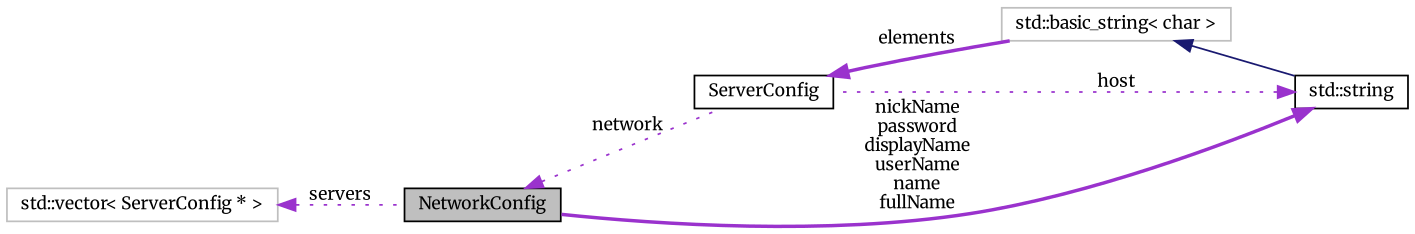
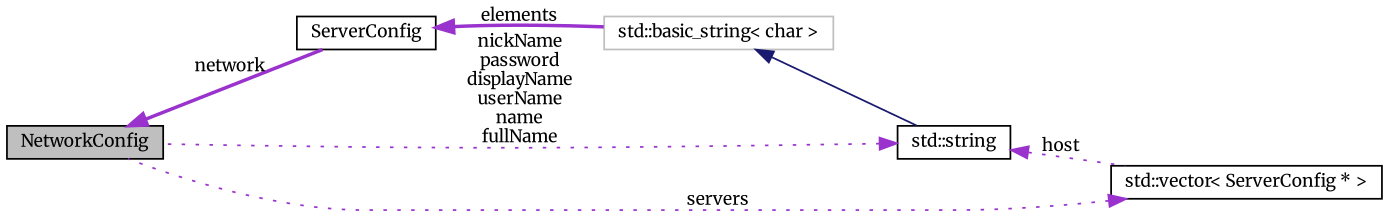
(1055, 92) -> (1077, 159)
(632, 145) -> (234, 84)
(142, 205) -> (1247, 182)
(936, 218) -> (521, 148)
